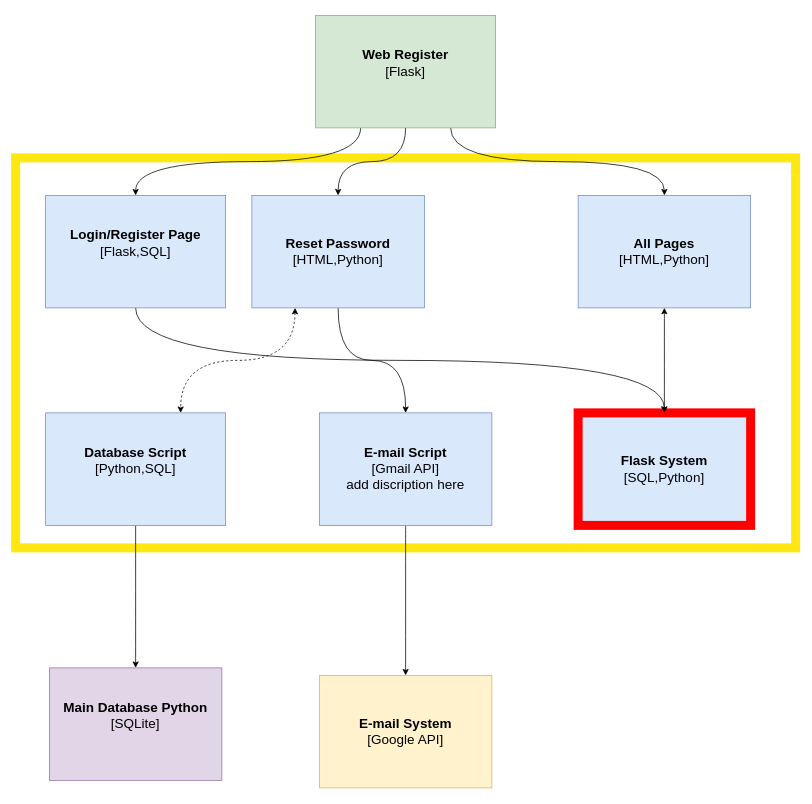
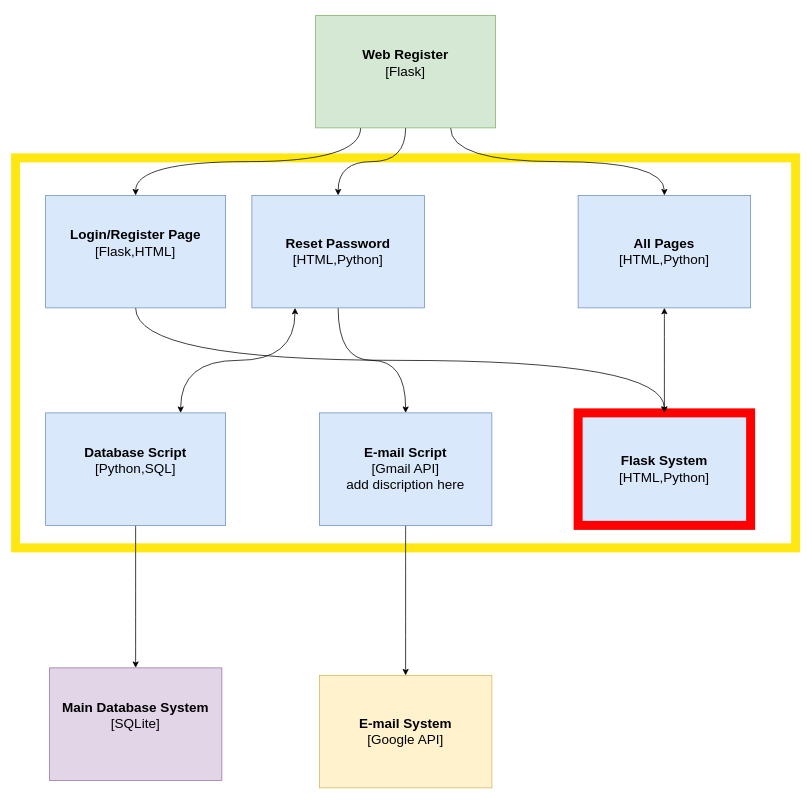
(135, 252) -> (135, 252)
(238, 360) -> (238, 360)
(664, 469) -> (664, 469)
(135, 724) -> (135, 724)
